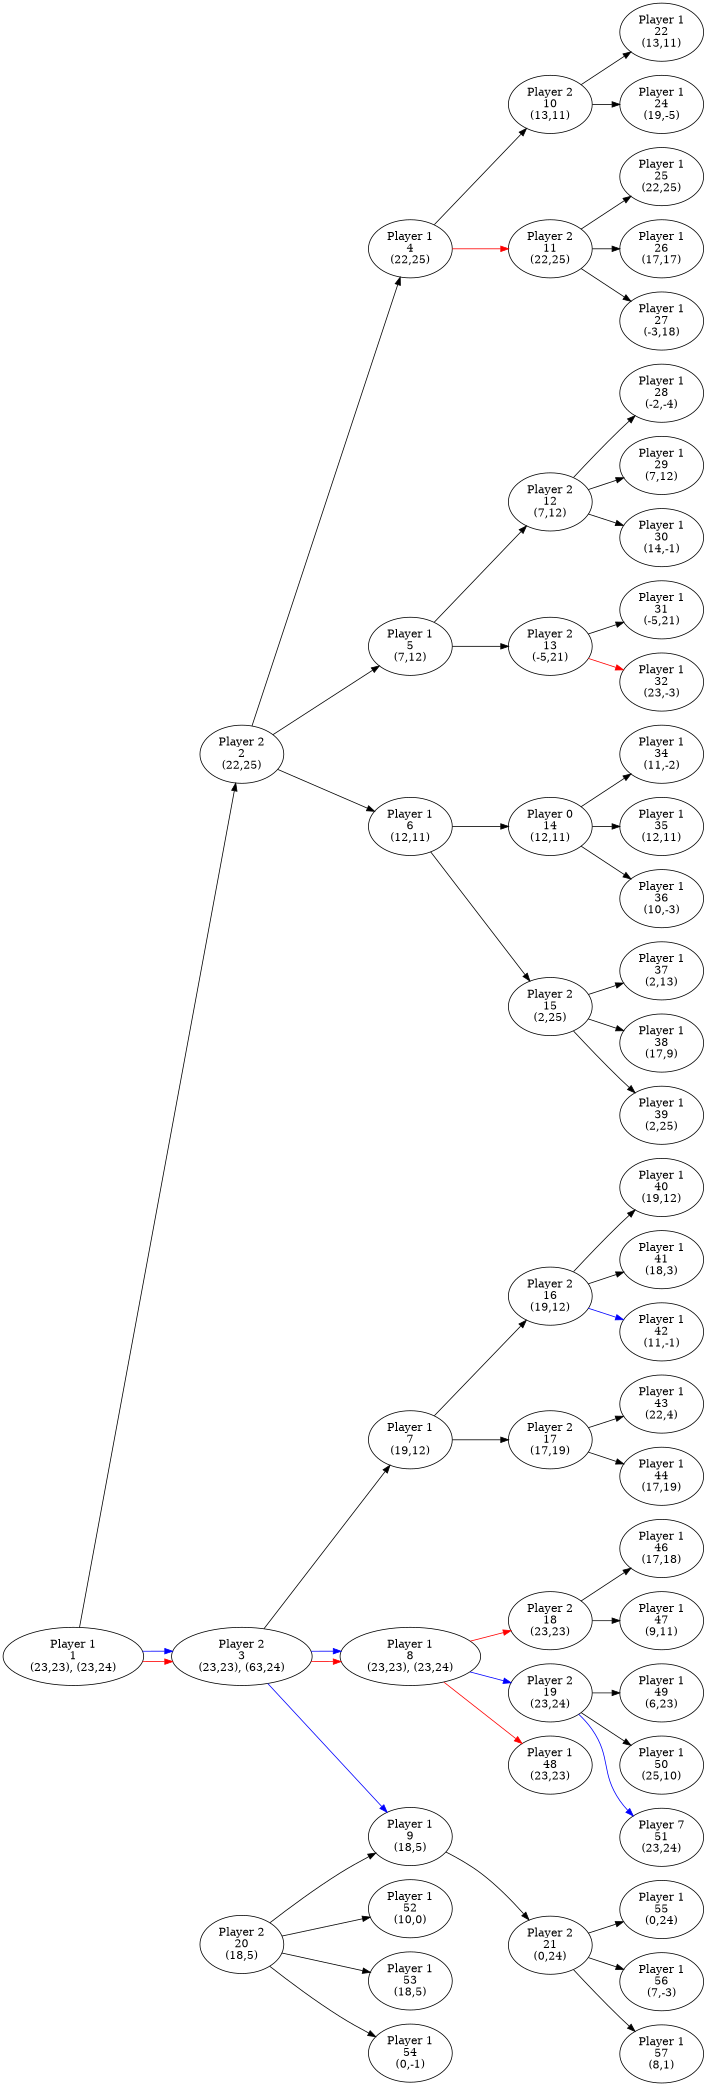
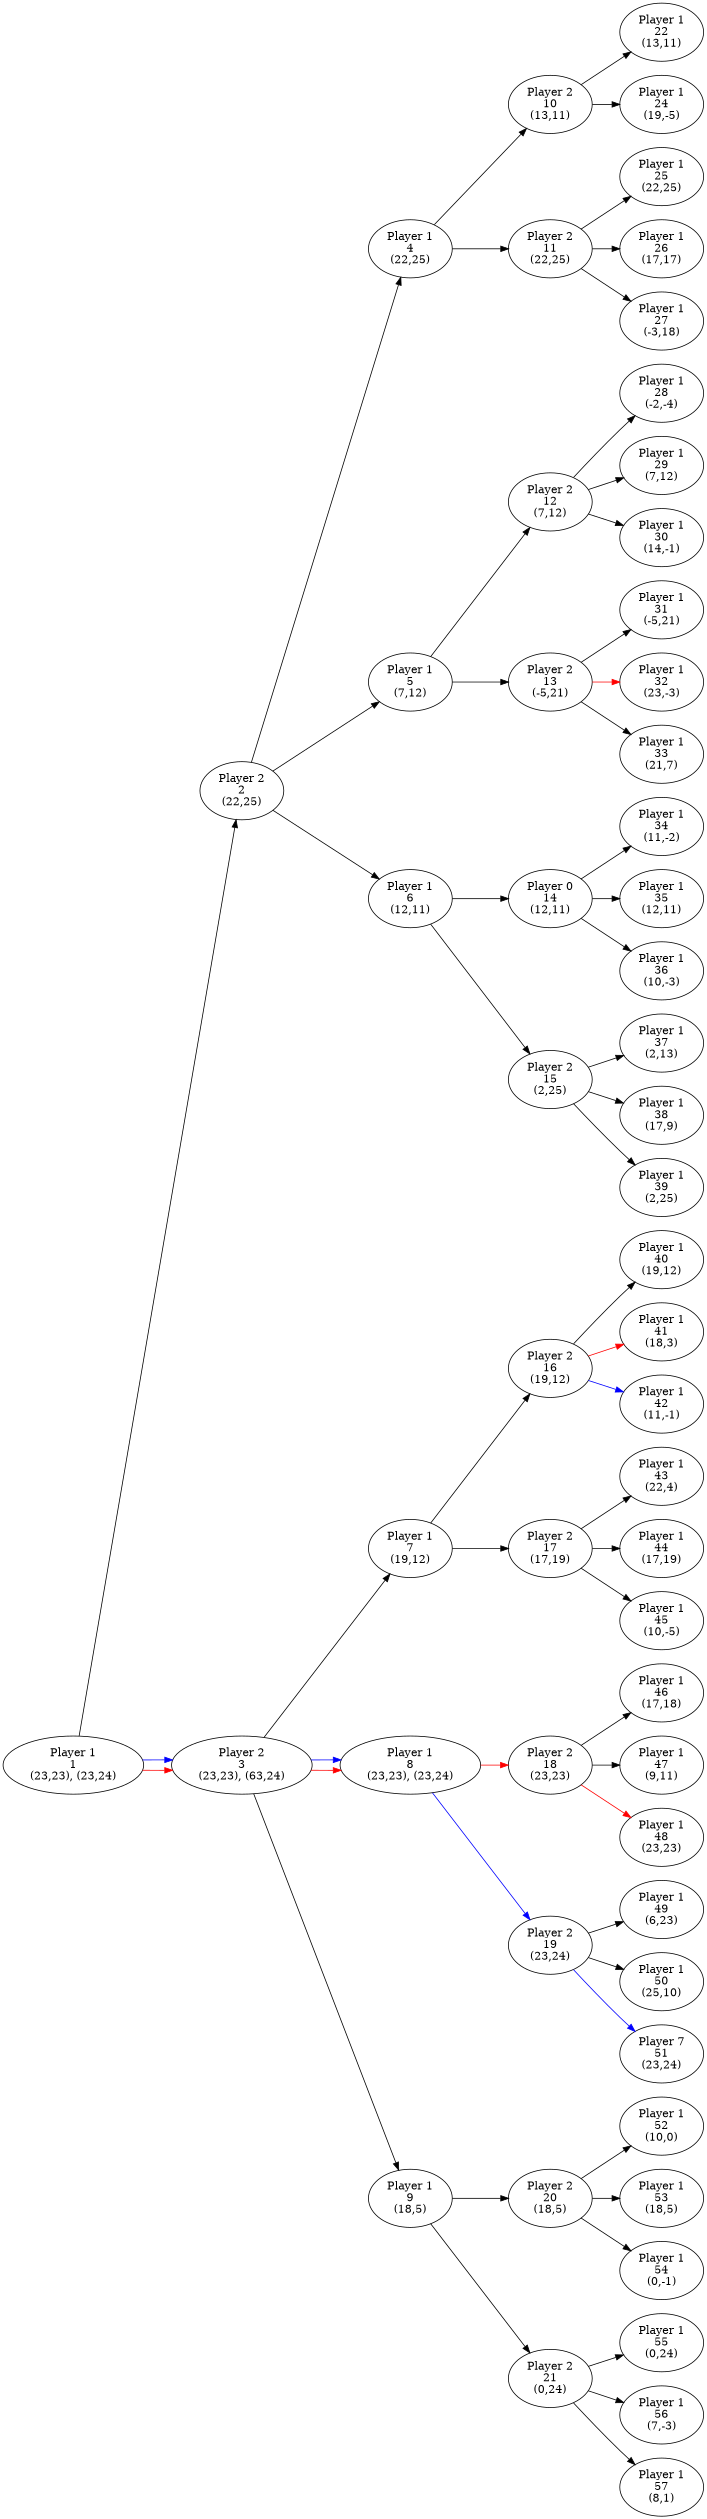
(476, 249) -> (476, 249)
none -> (662, 754)
(602, 1279) -> (602, 1351)
none -> (662, 1621)
(480, 1710) -> (603, 1799)
(325, 1745) -> (325, 1978)
(318, 1888) -> (476, 2198)
